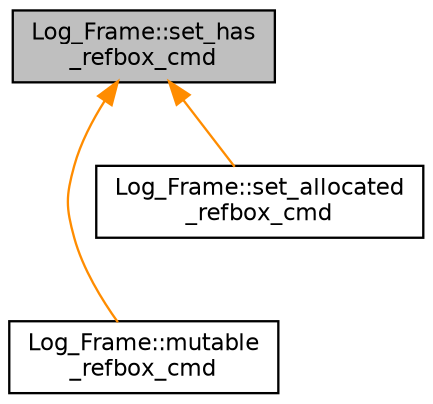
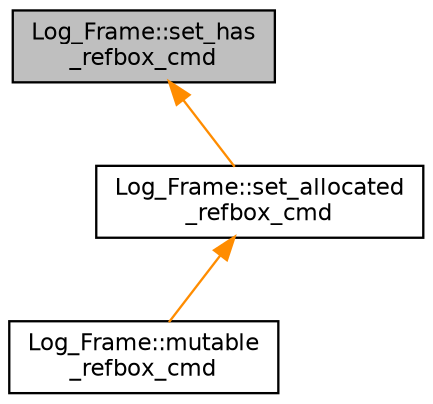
(69, 214) -> (195, 289)
